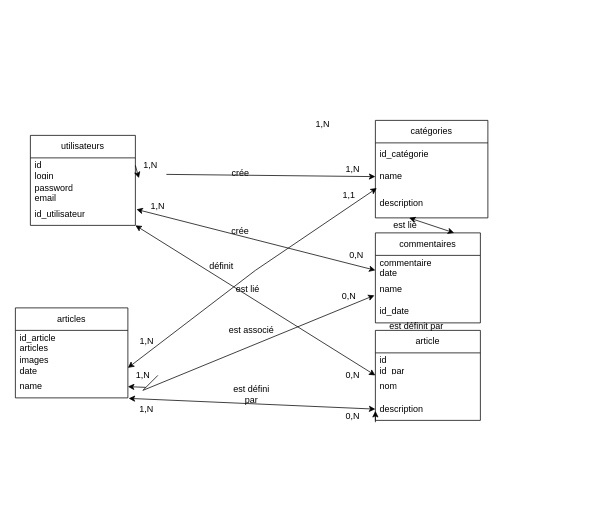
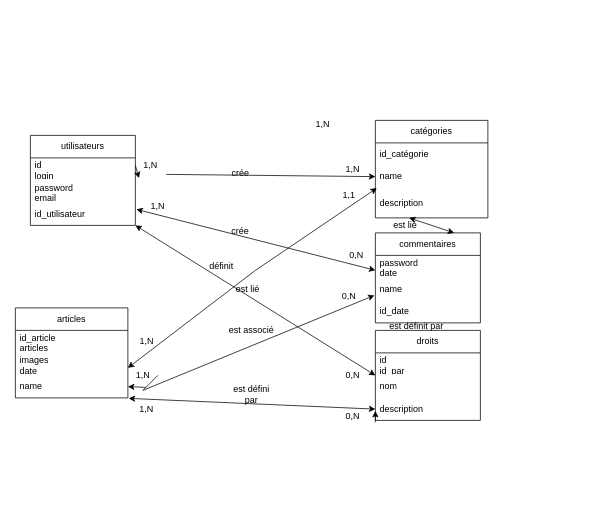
(406, 267) -> (400, 267)
(428, 342) -> (428, 342)
